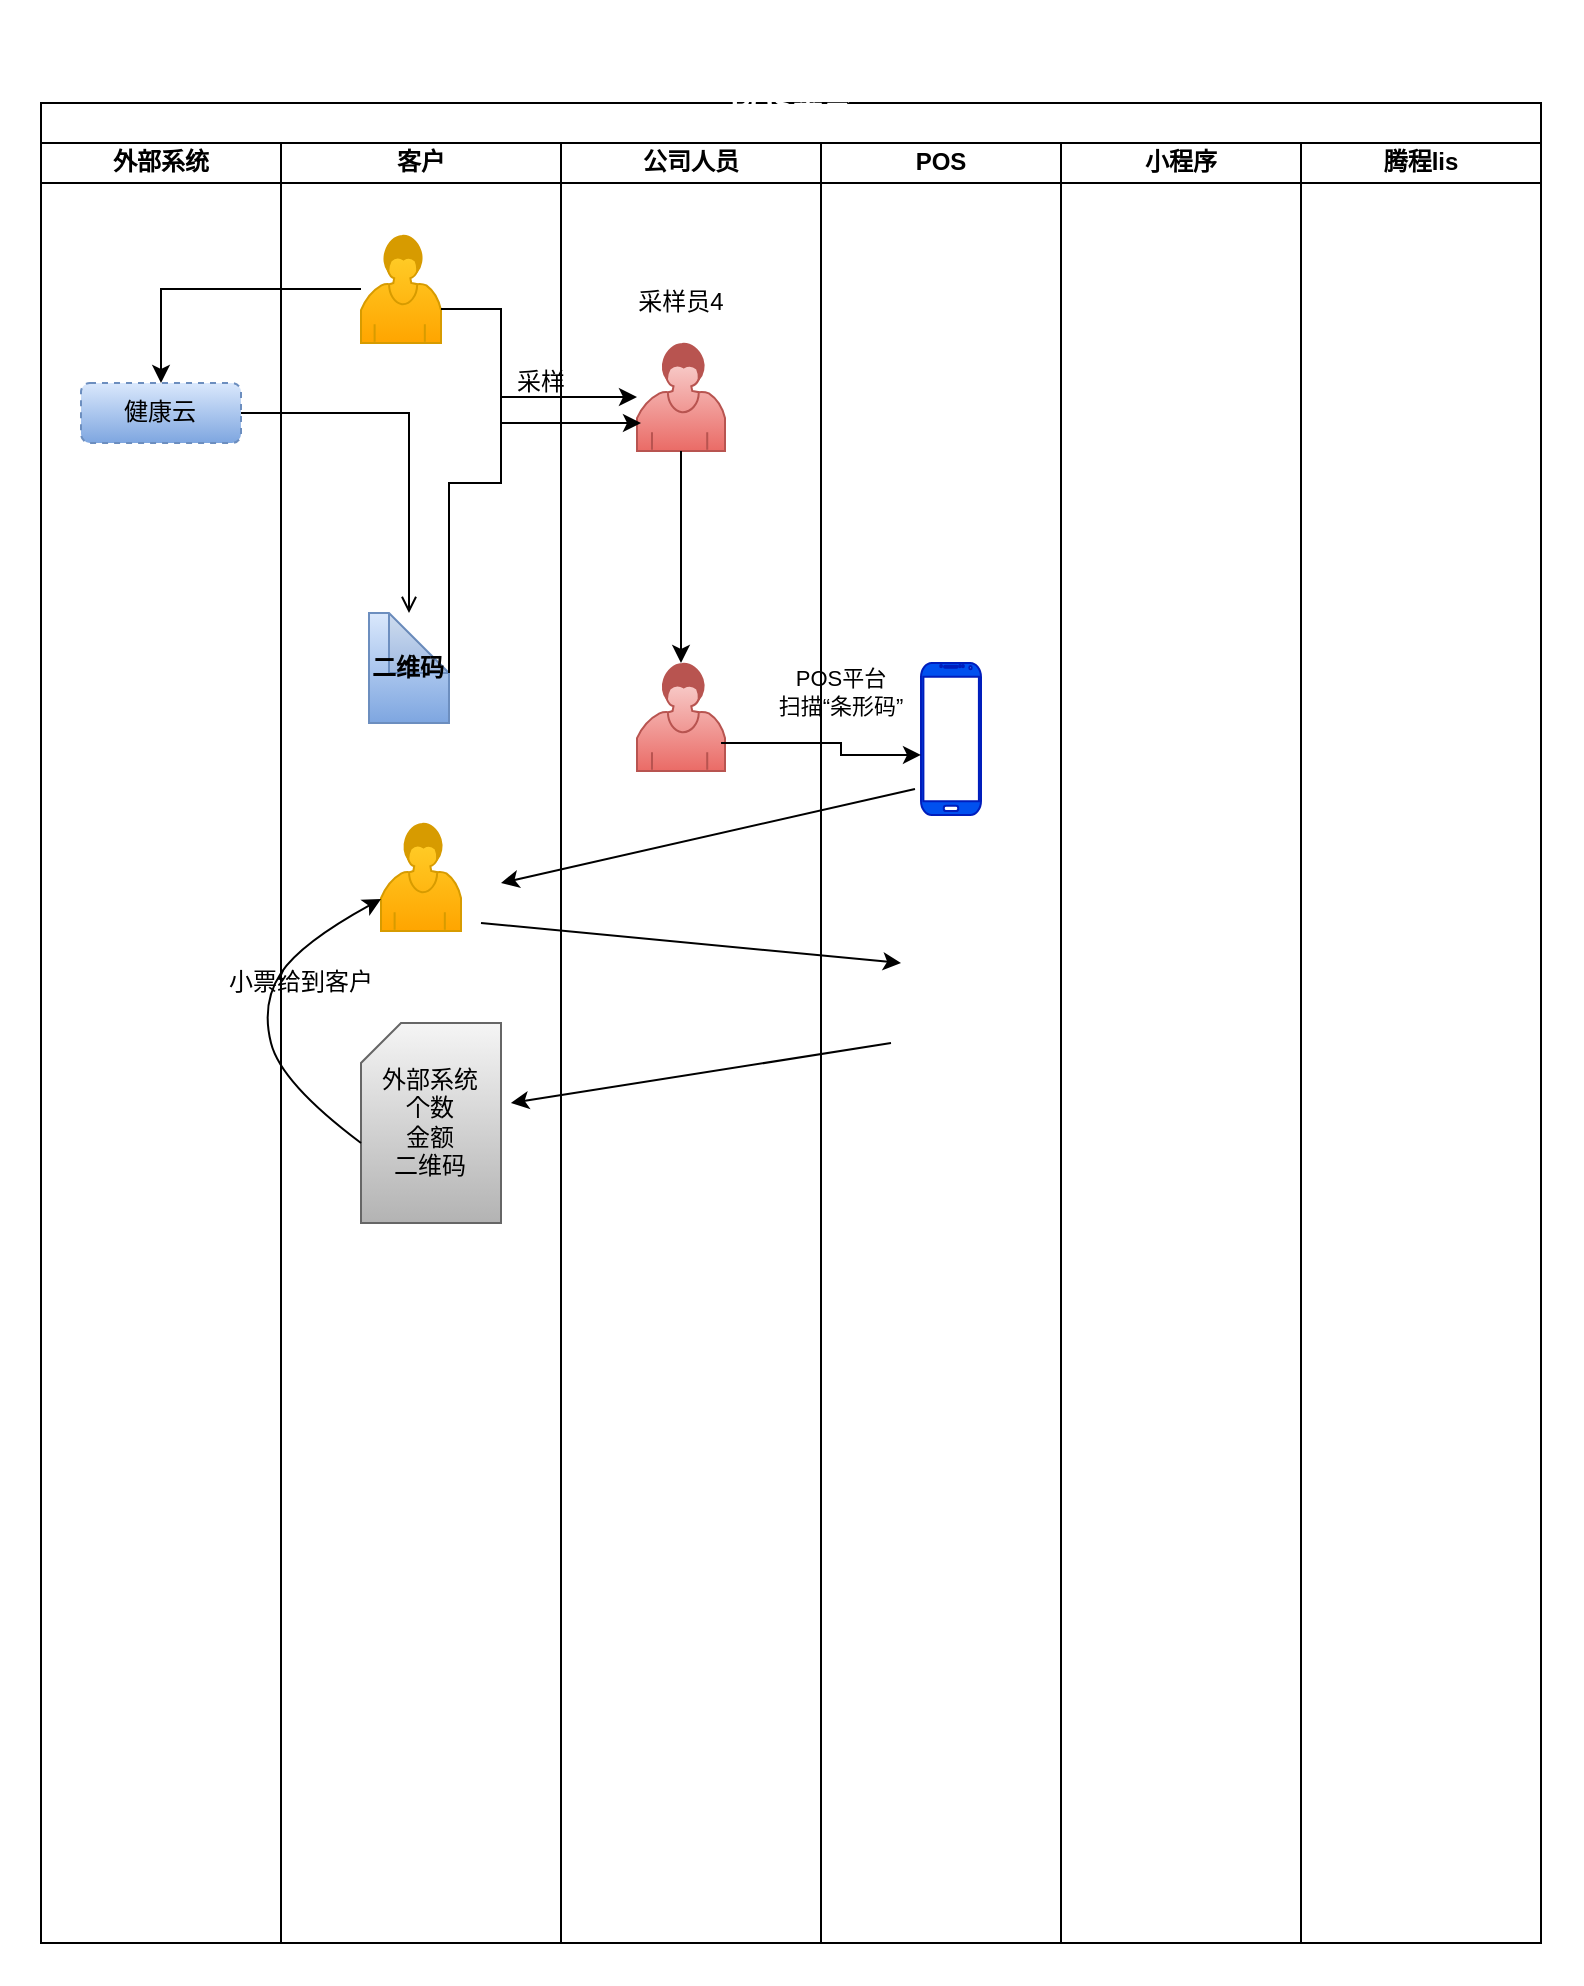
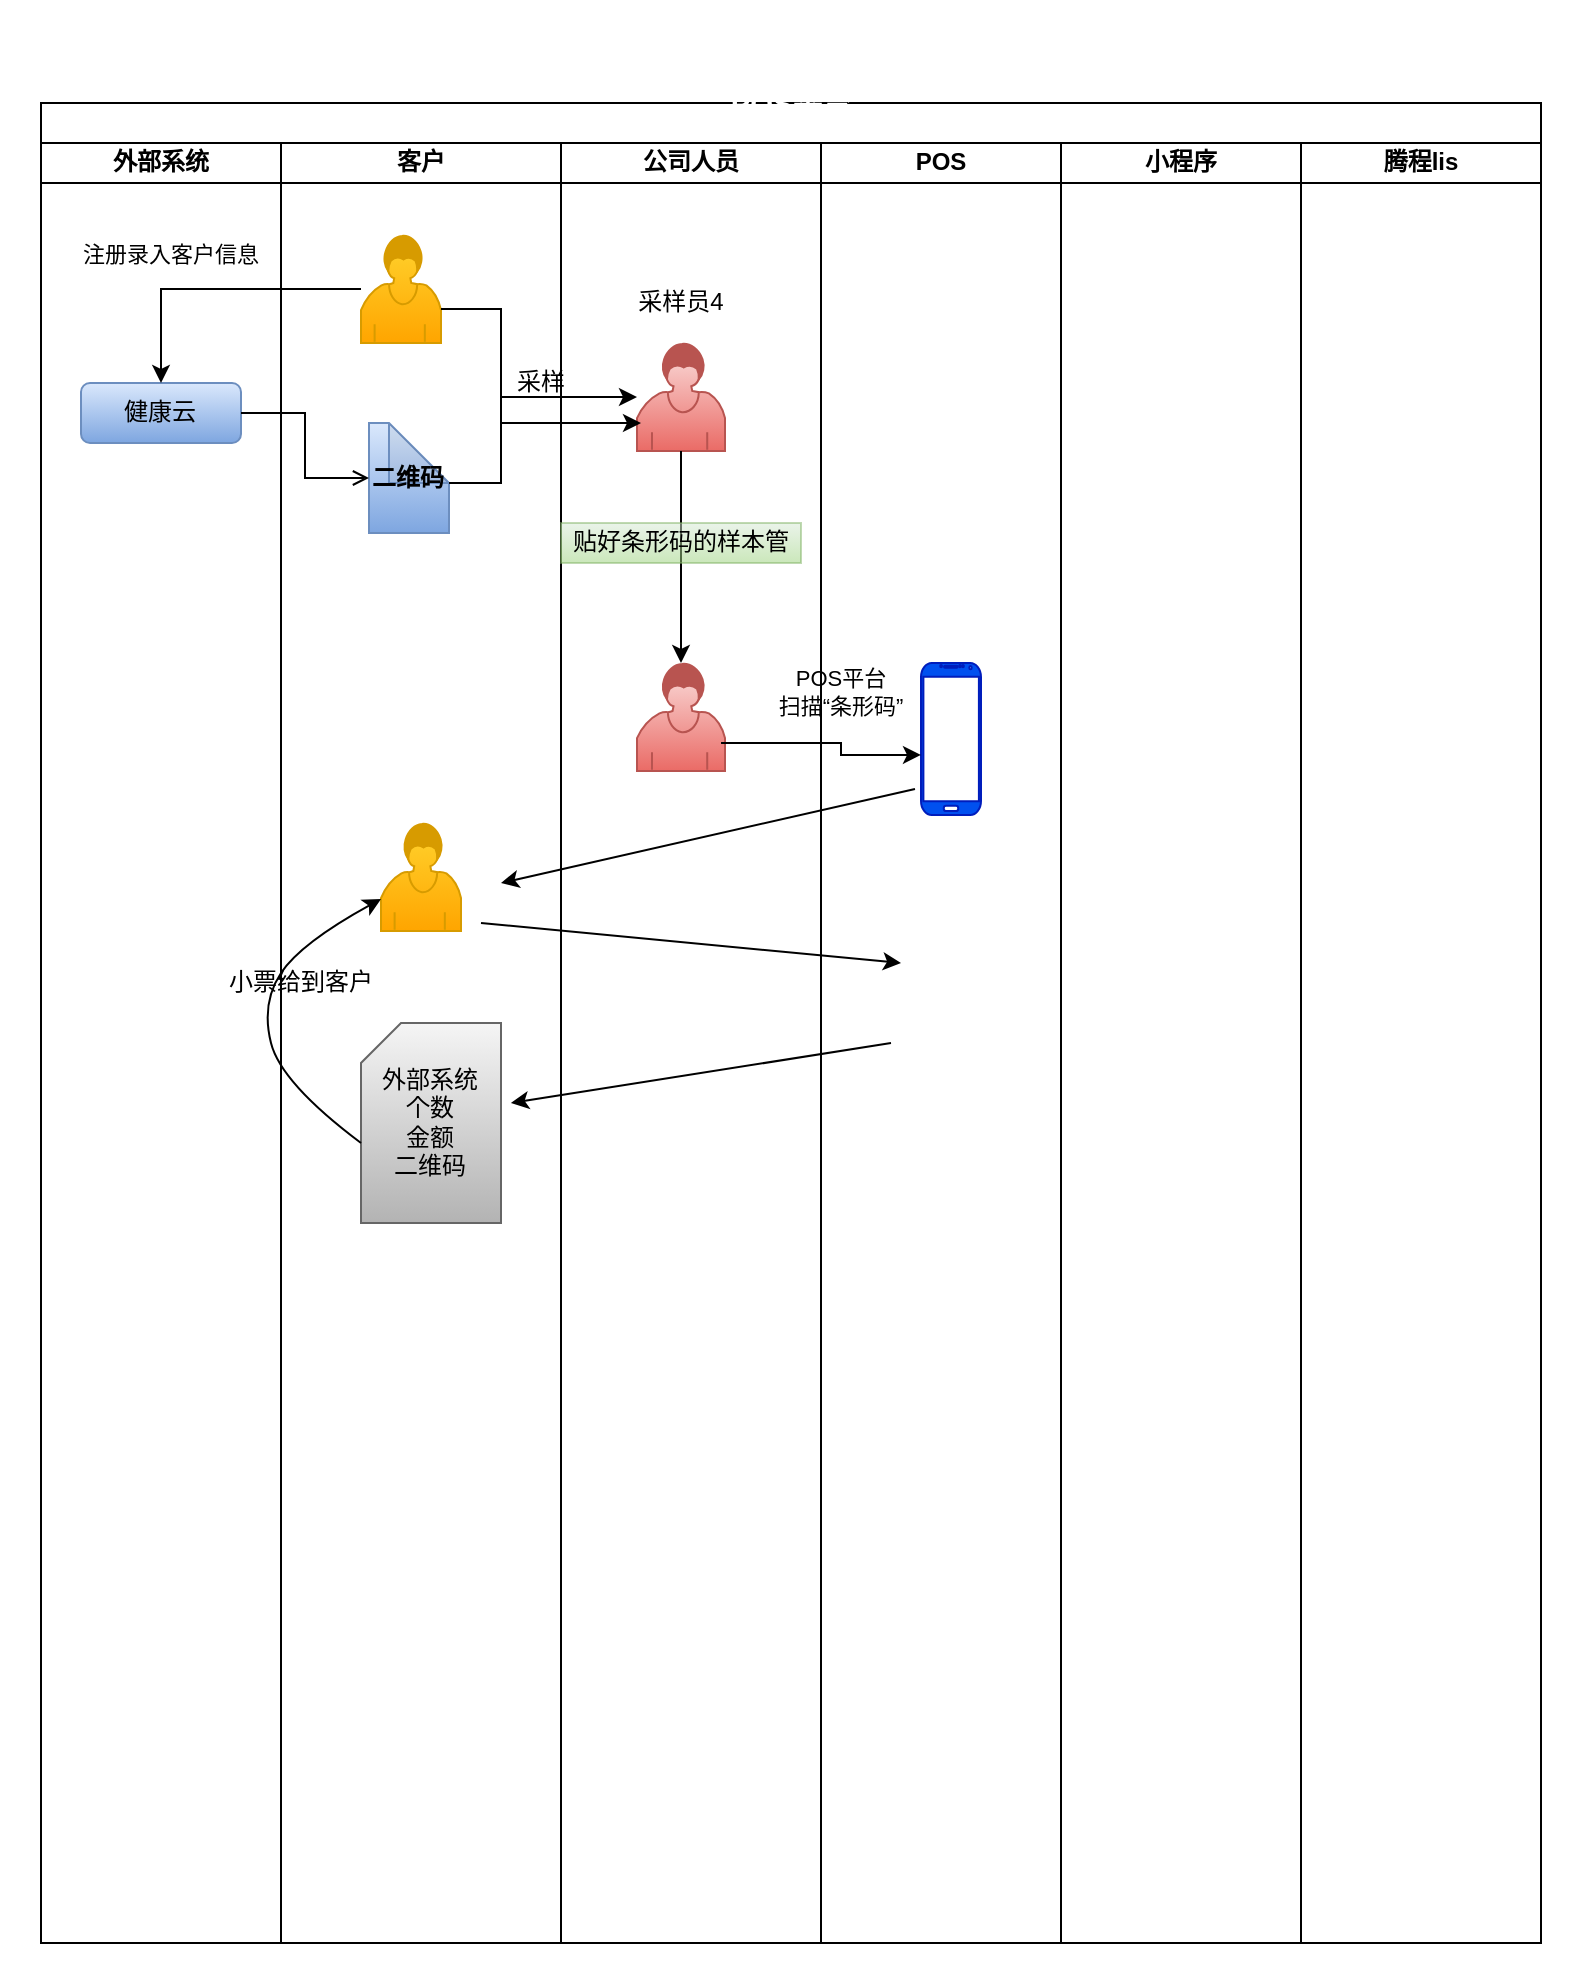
none -> (171, 255)
(161, 413) -> (161, 413)
none -> (681, 543)
(409, 668) -> (409, 478)
